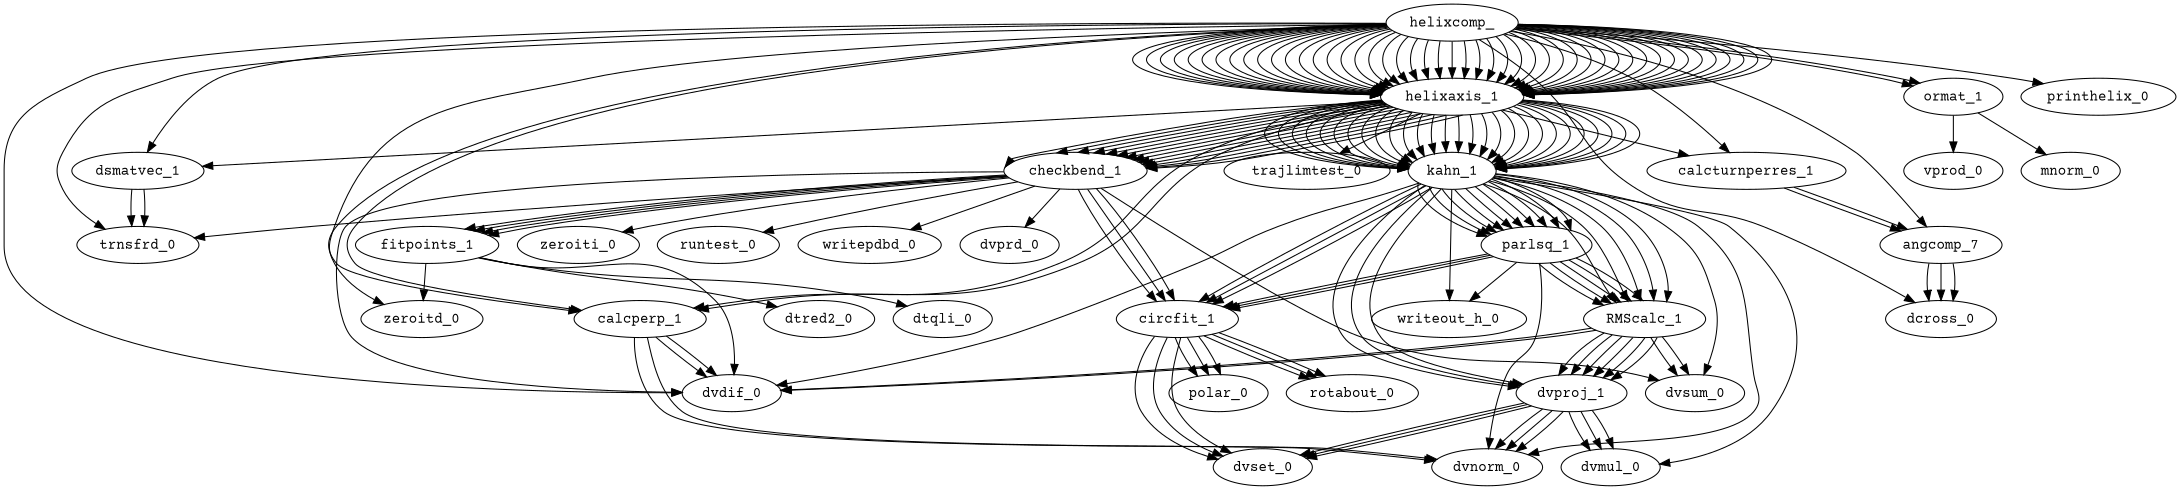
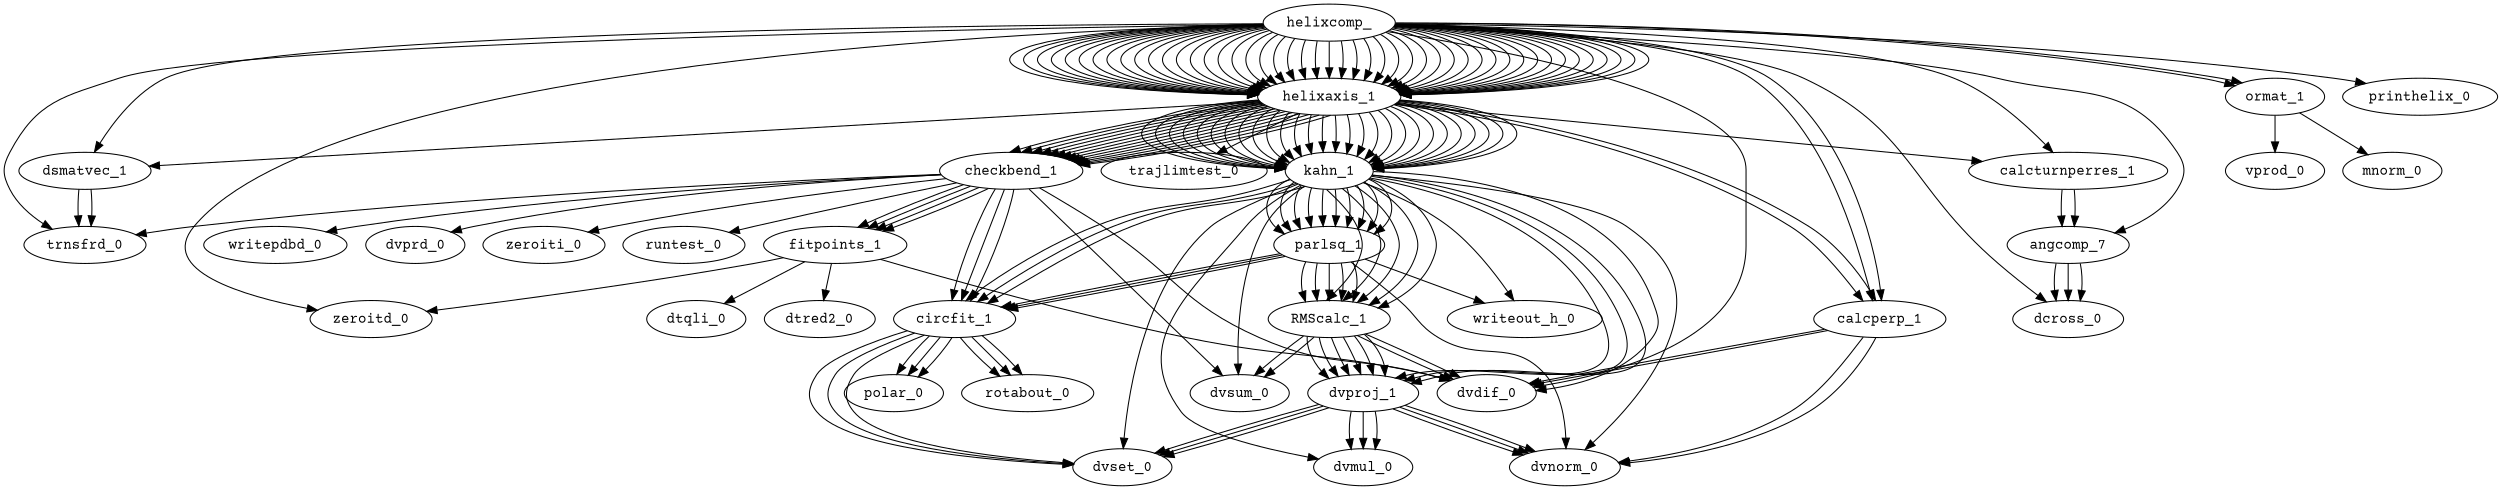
none -> (1165, 287)
